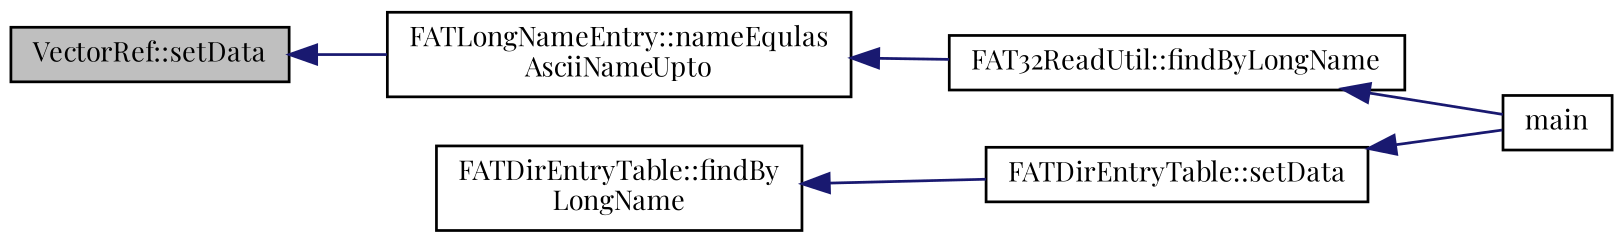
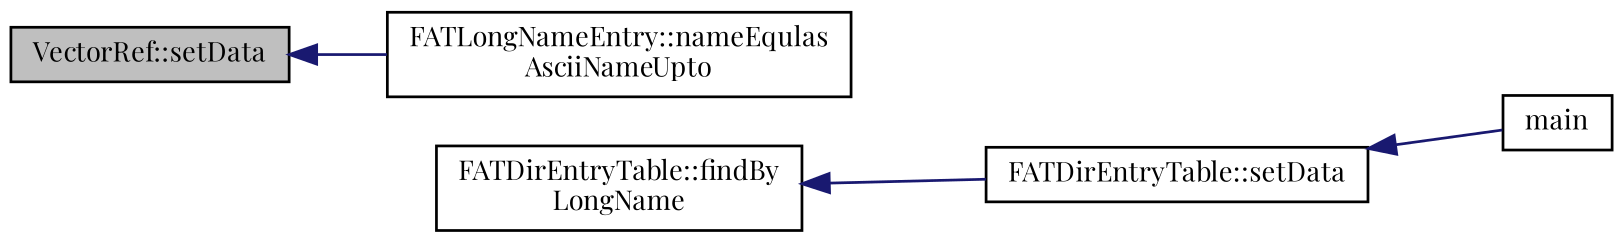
(1177, 63) -> none
